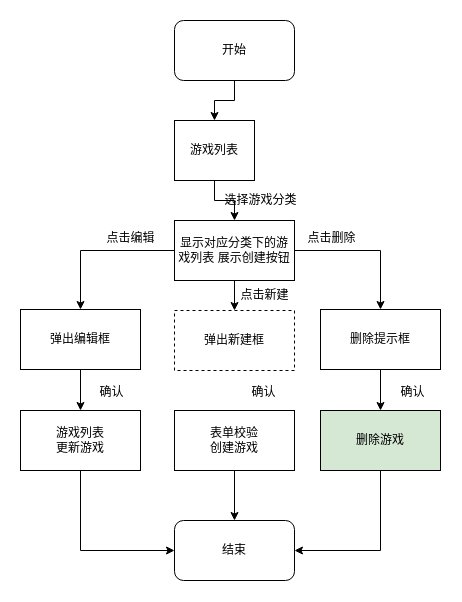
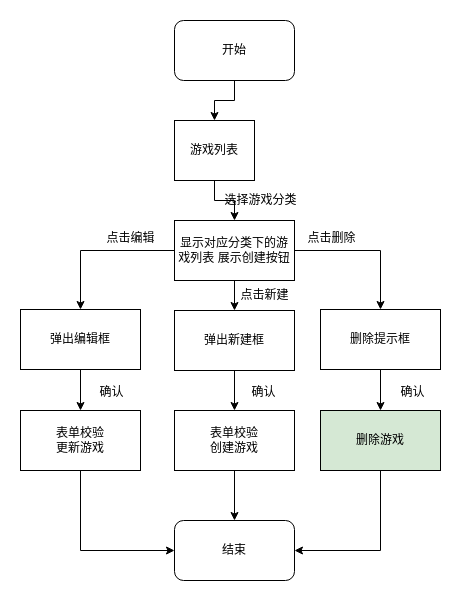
(235, 341) -> (235, 341)
none -> (235, 387)
(81, 441) -> (81, 441)
